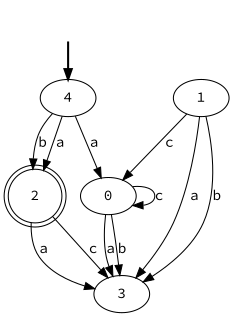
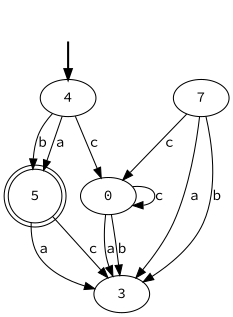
(201, 98) -> (201, 98)
(94, 143) -> (94, 143)
(35, 196) -> (35, 196)
